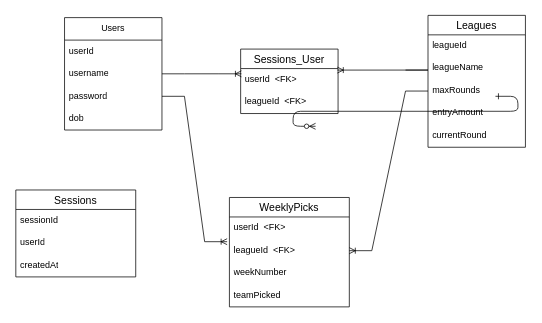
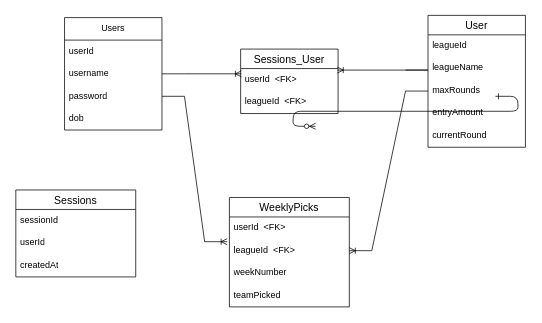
(476, 26) -> (476, 26)
